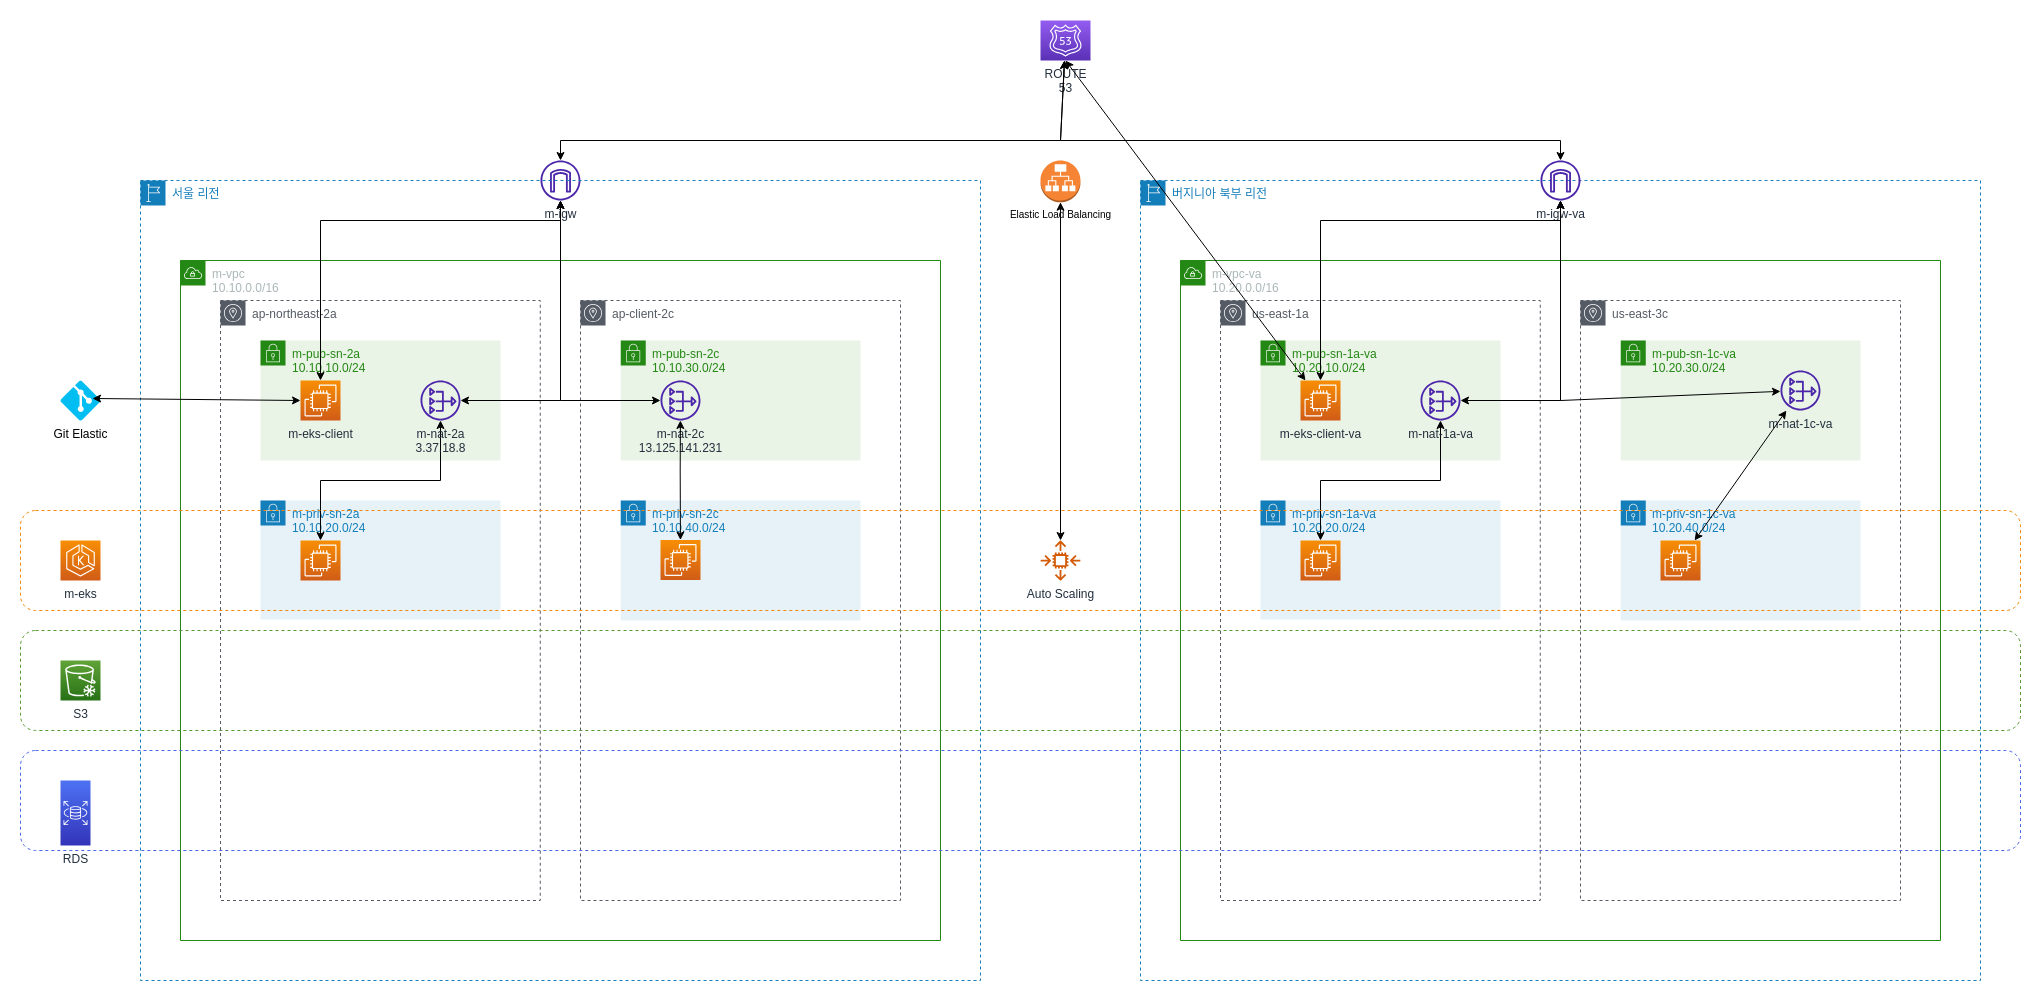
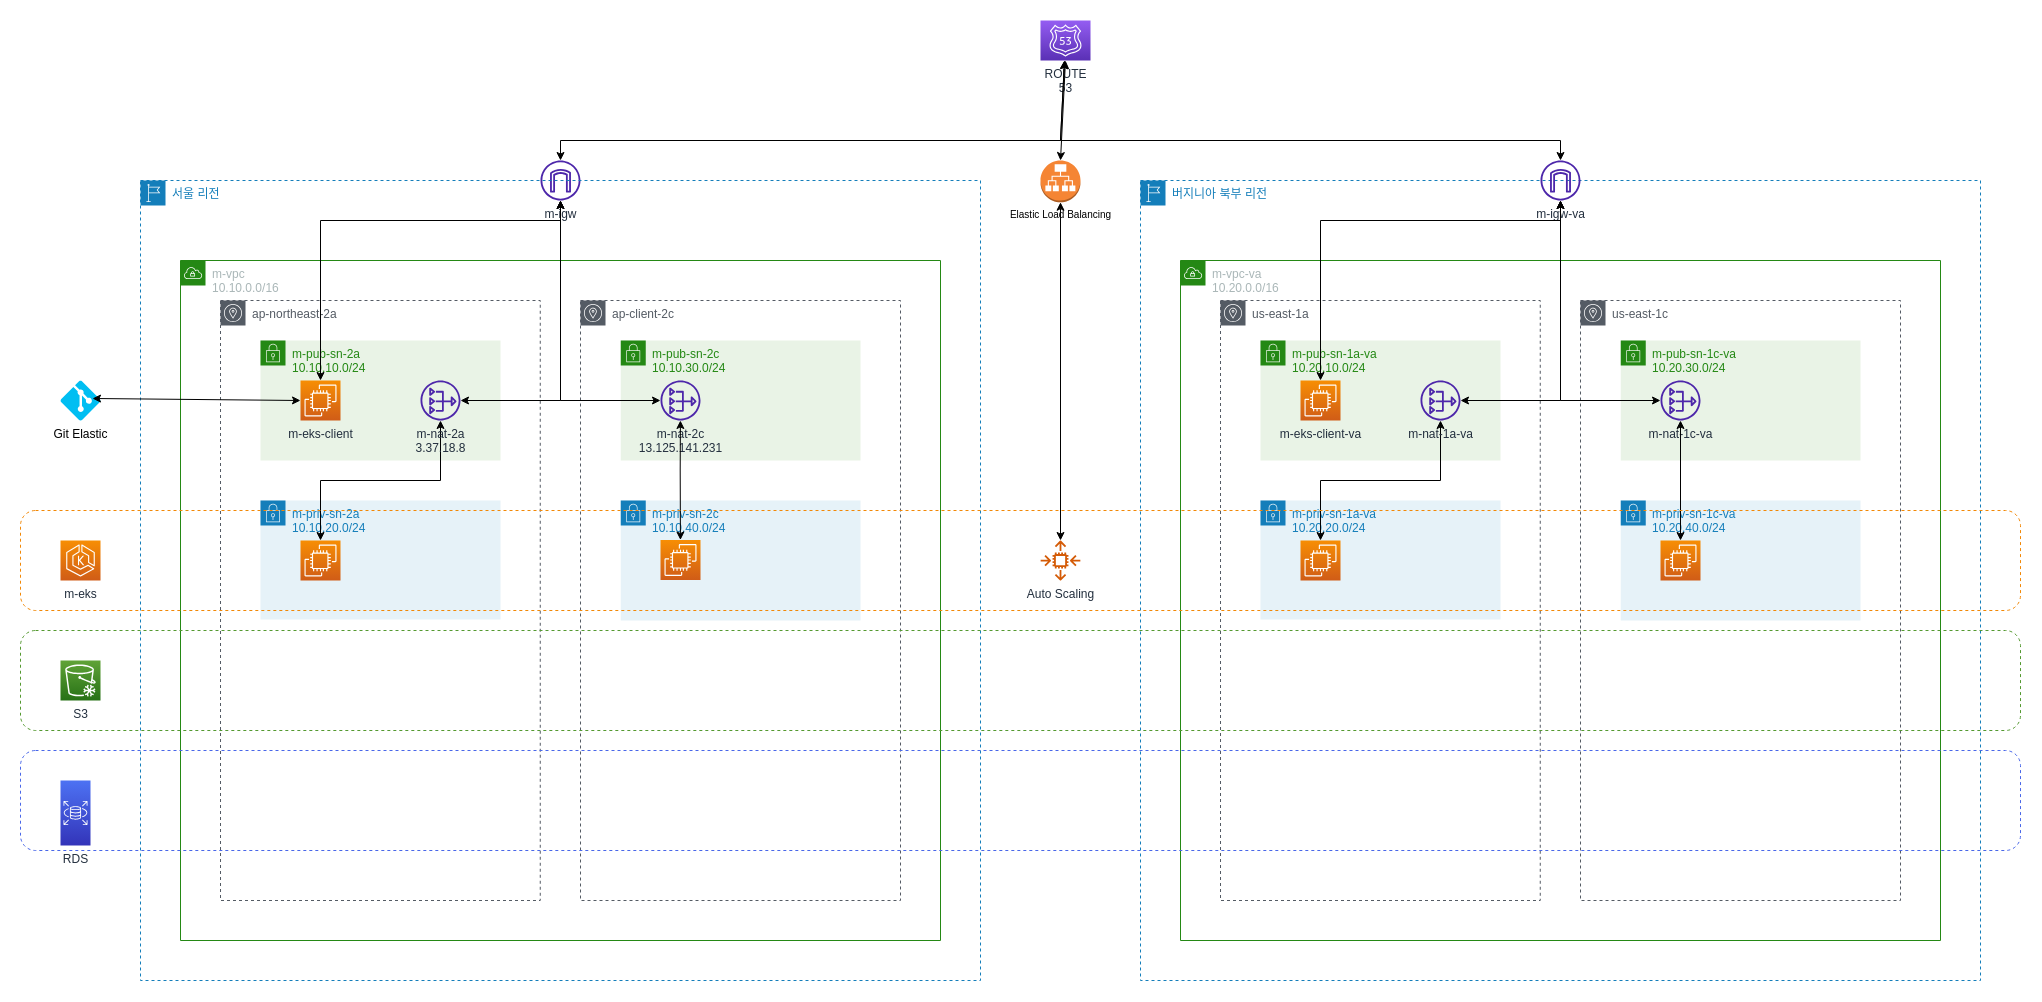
(1185, 220) -> (1061, 142)
(1646, 315) -> (1646, 315)
(1801, 391) -> (1681, 401)
